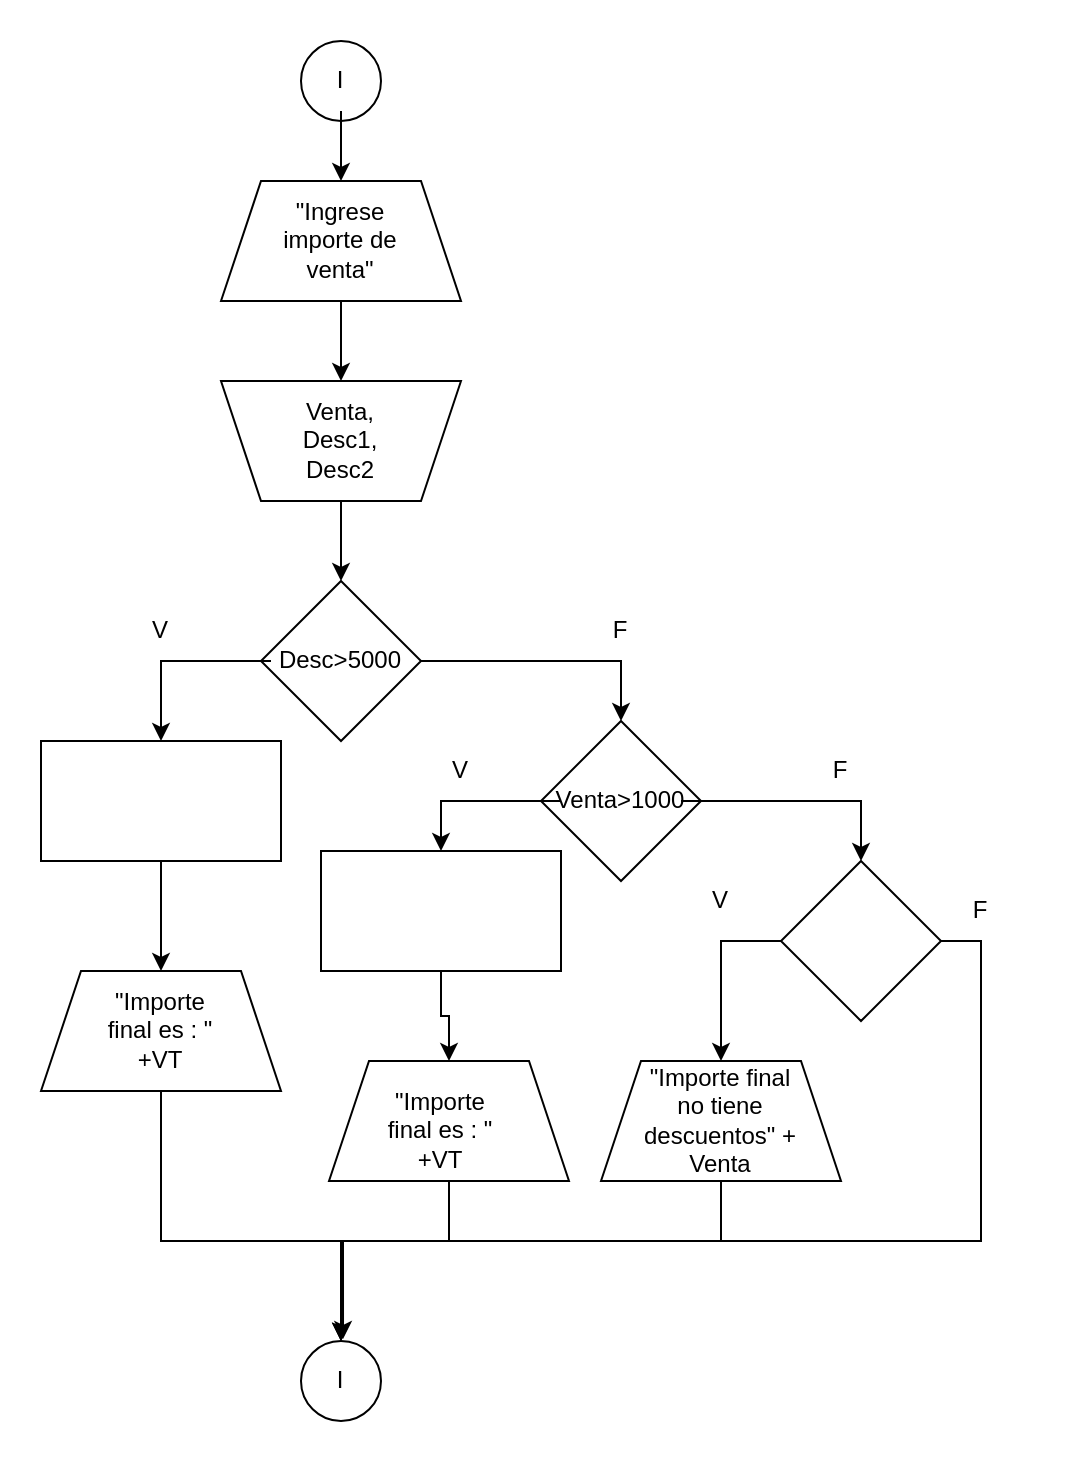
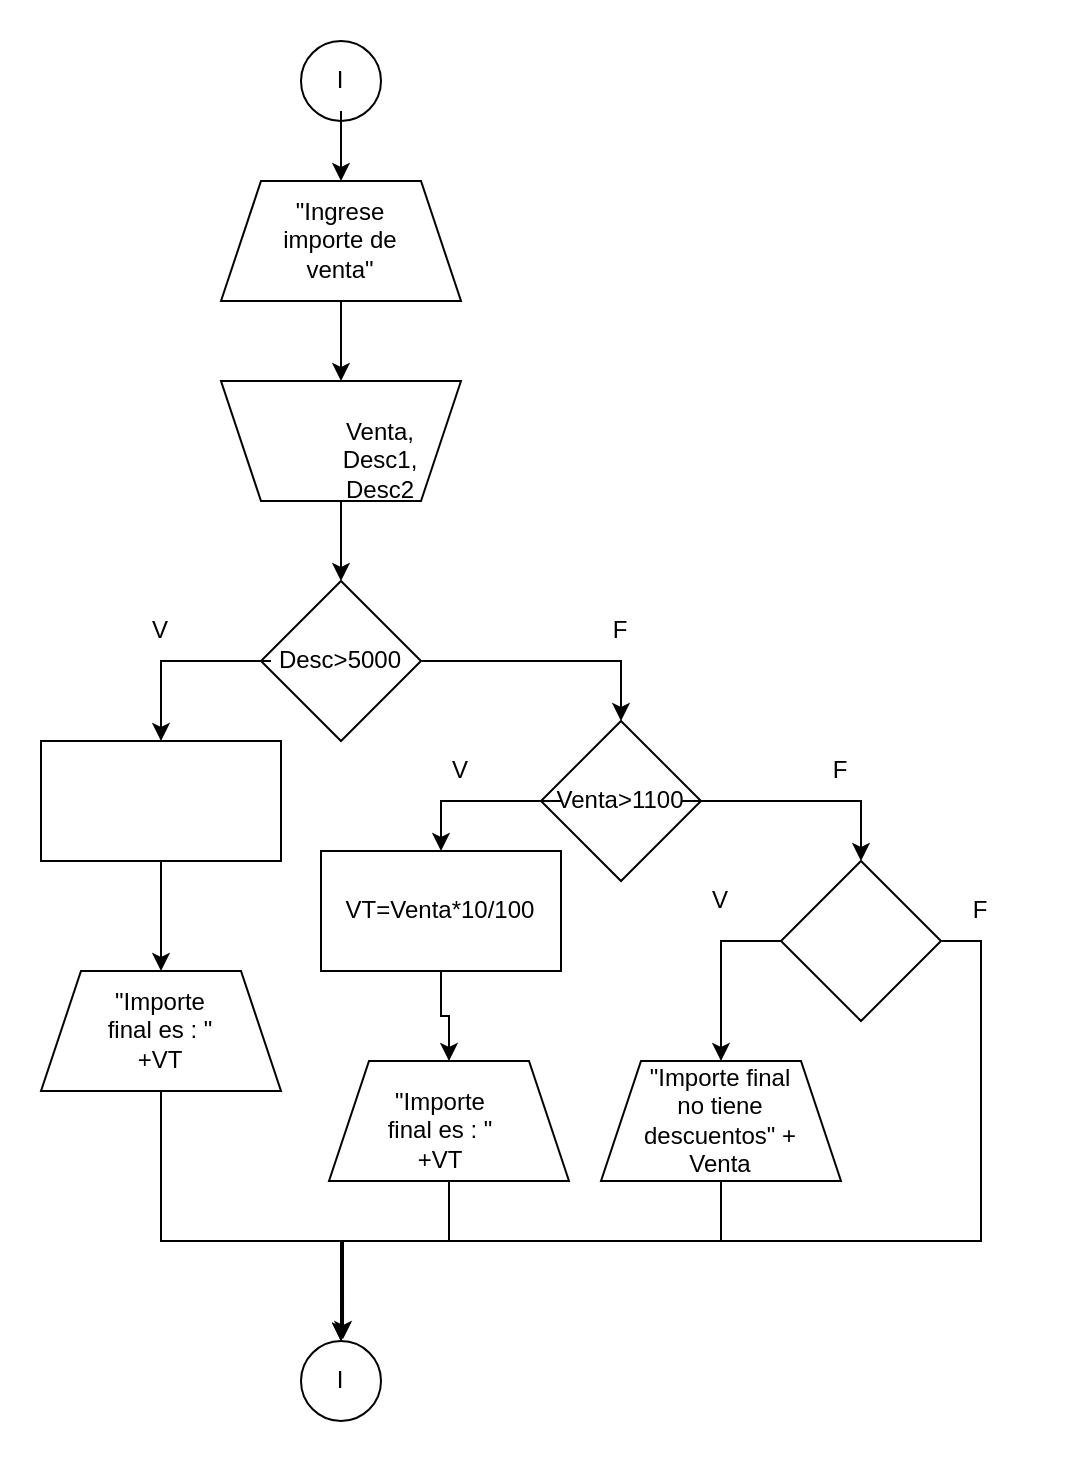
(341, 441) -> (381, 461)
(621, 801) -> (621, 801)
none -> (441, 911)
